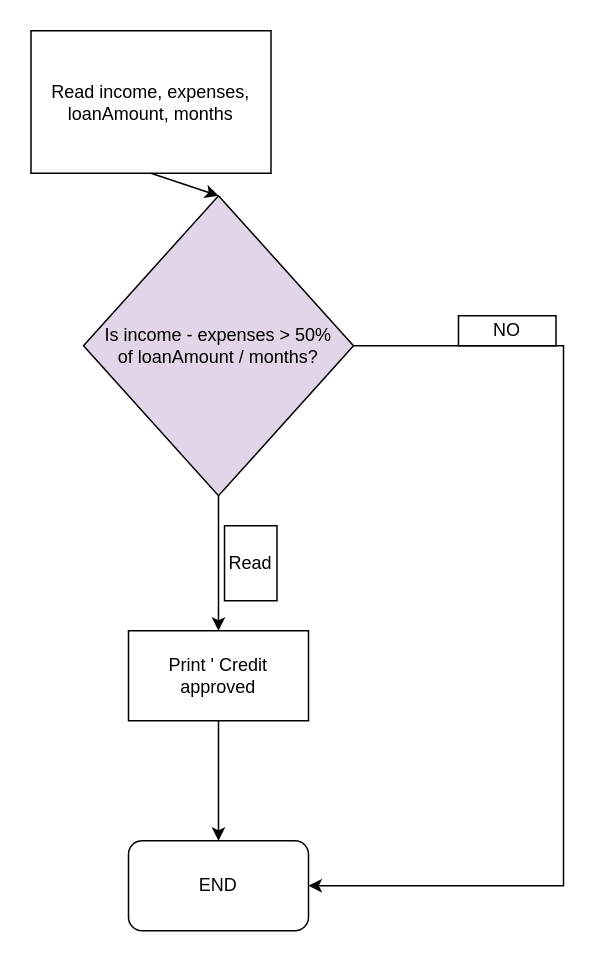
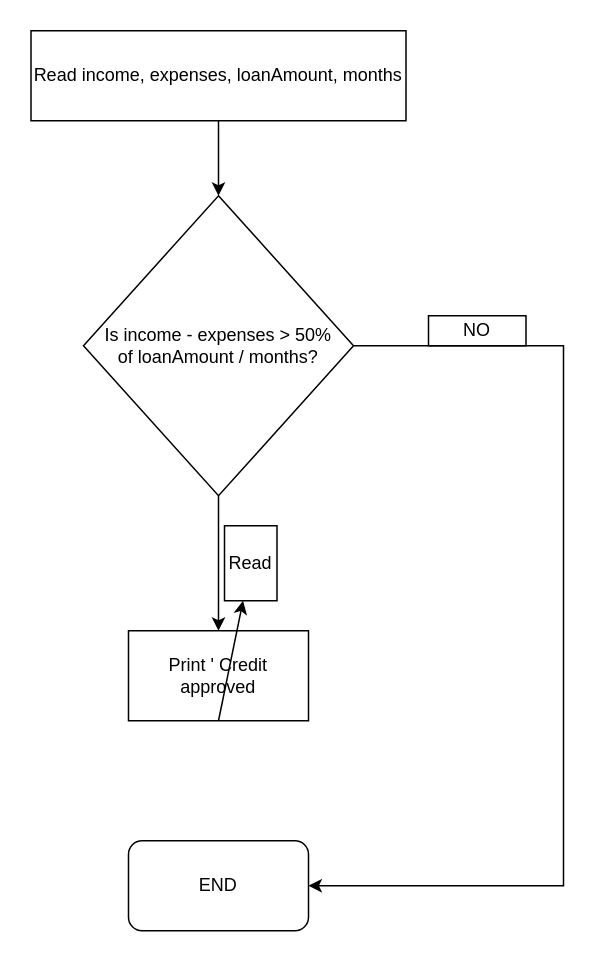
(151, 102) -> (218, 76)
(507, 331) -> (477, 331)
(218, 346) -> (218, 346)
(218, 776) -> (230, 665)
